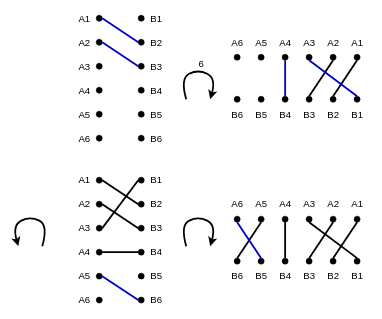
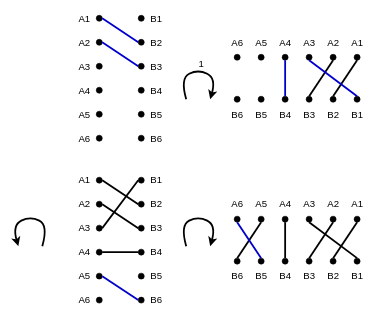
(202, 63) -> (202, 63)
